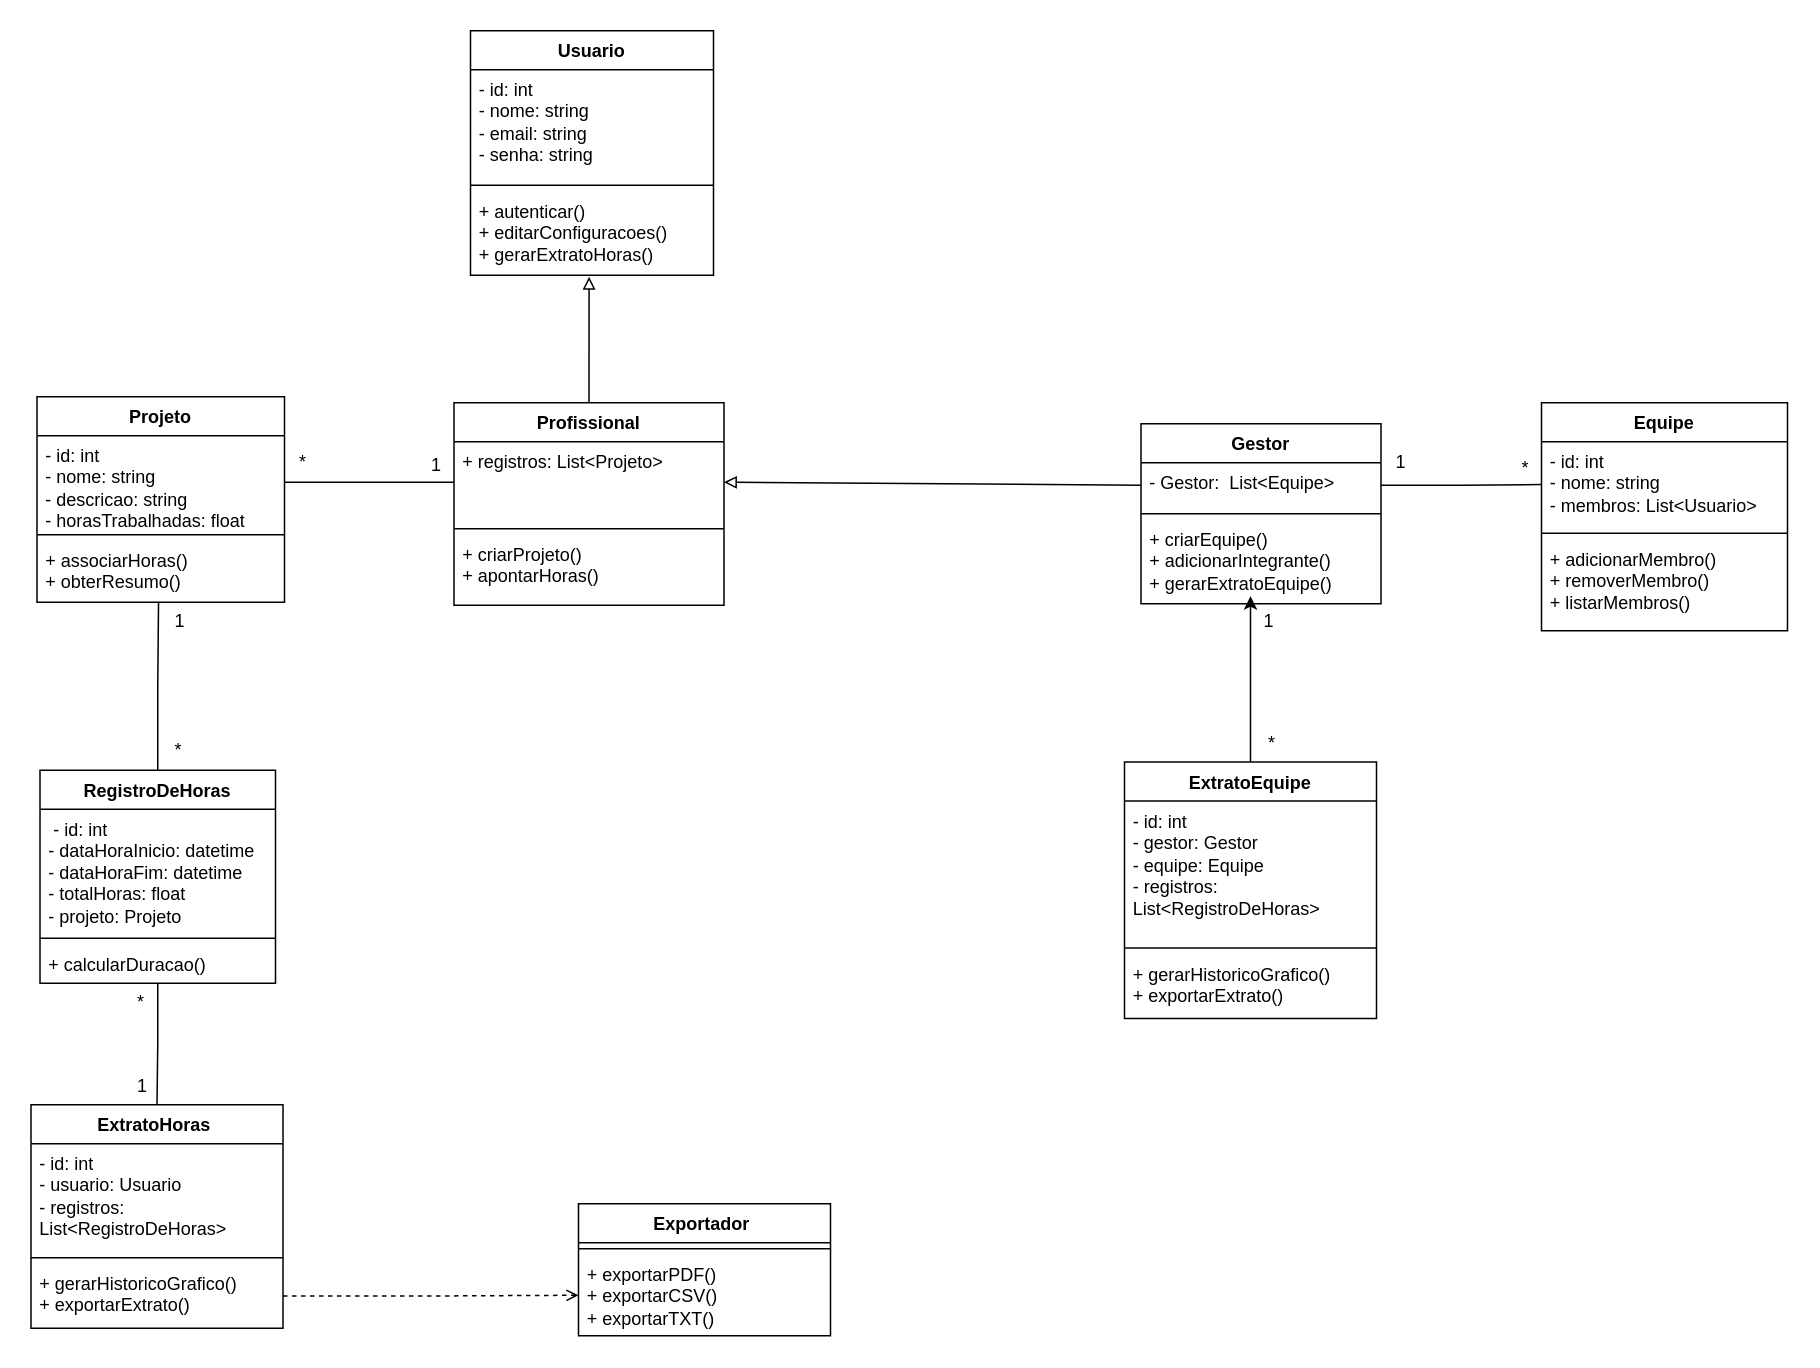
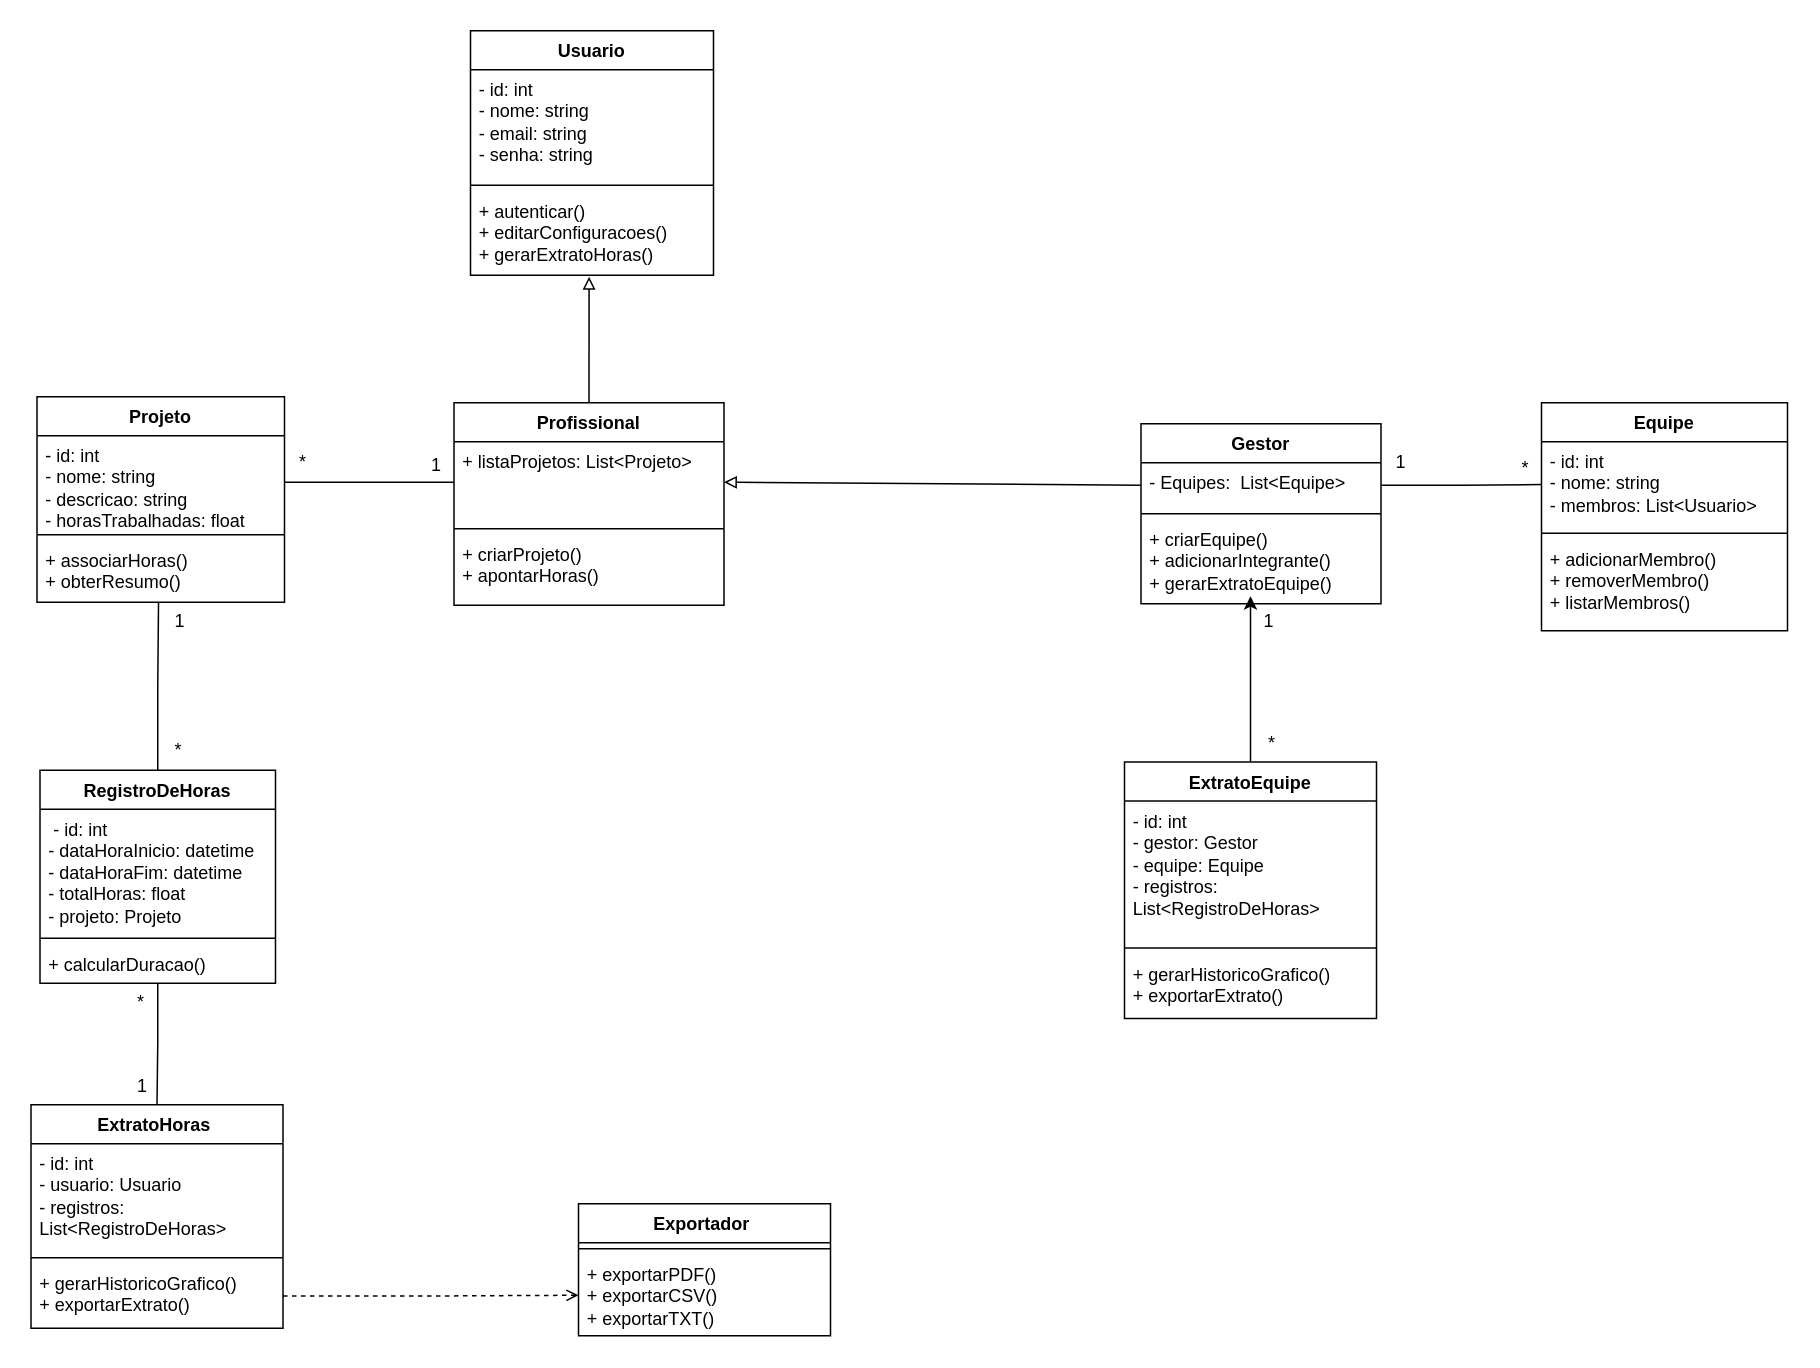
(582, 463) -> (590, 474)
(1254, 484) -> (1257, 484)
